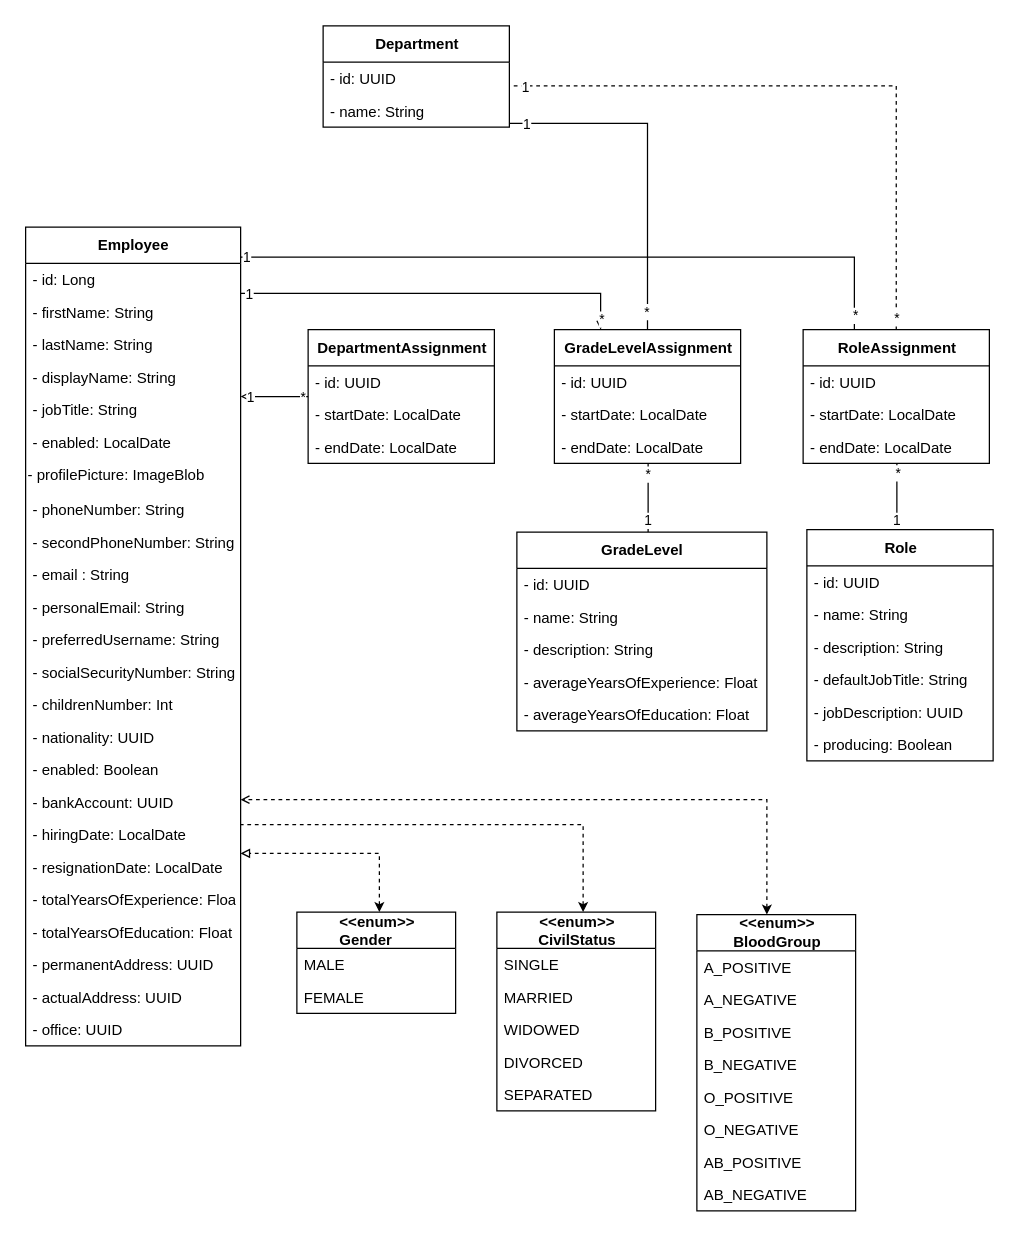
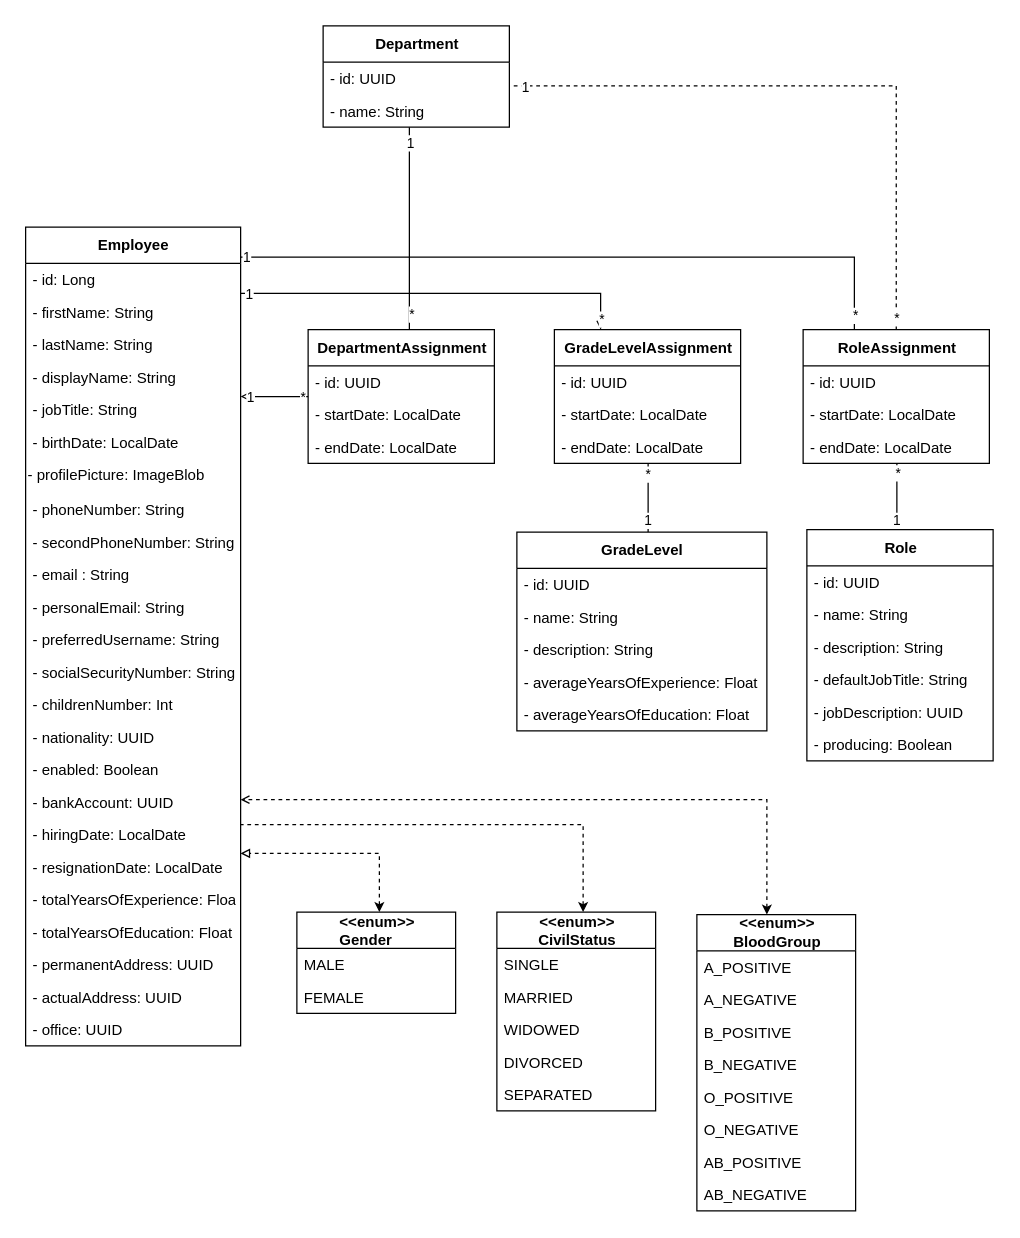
(648, 158) -> none
none -> (409, 229)
(107, 443) -> (115, 443)
